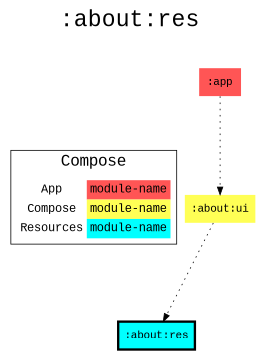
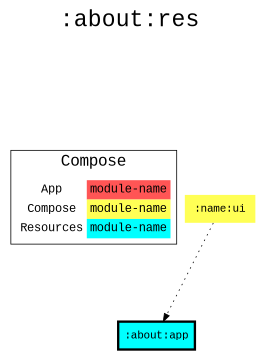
(220, 82) -> none
(220, 209) -> (220, 209)
(157, 336) -> (157, 336)
